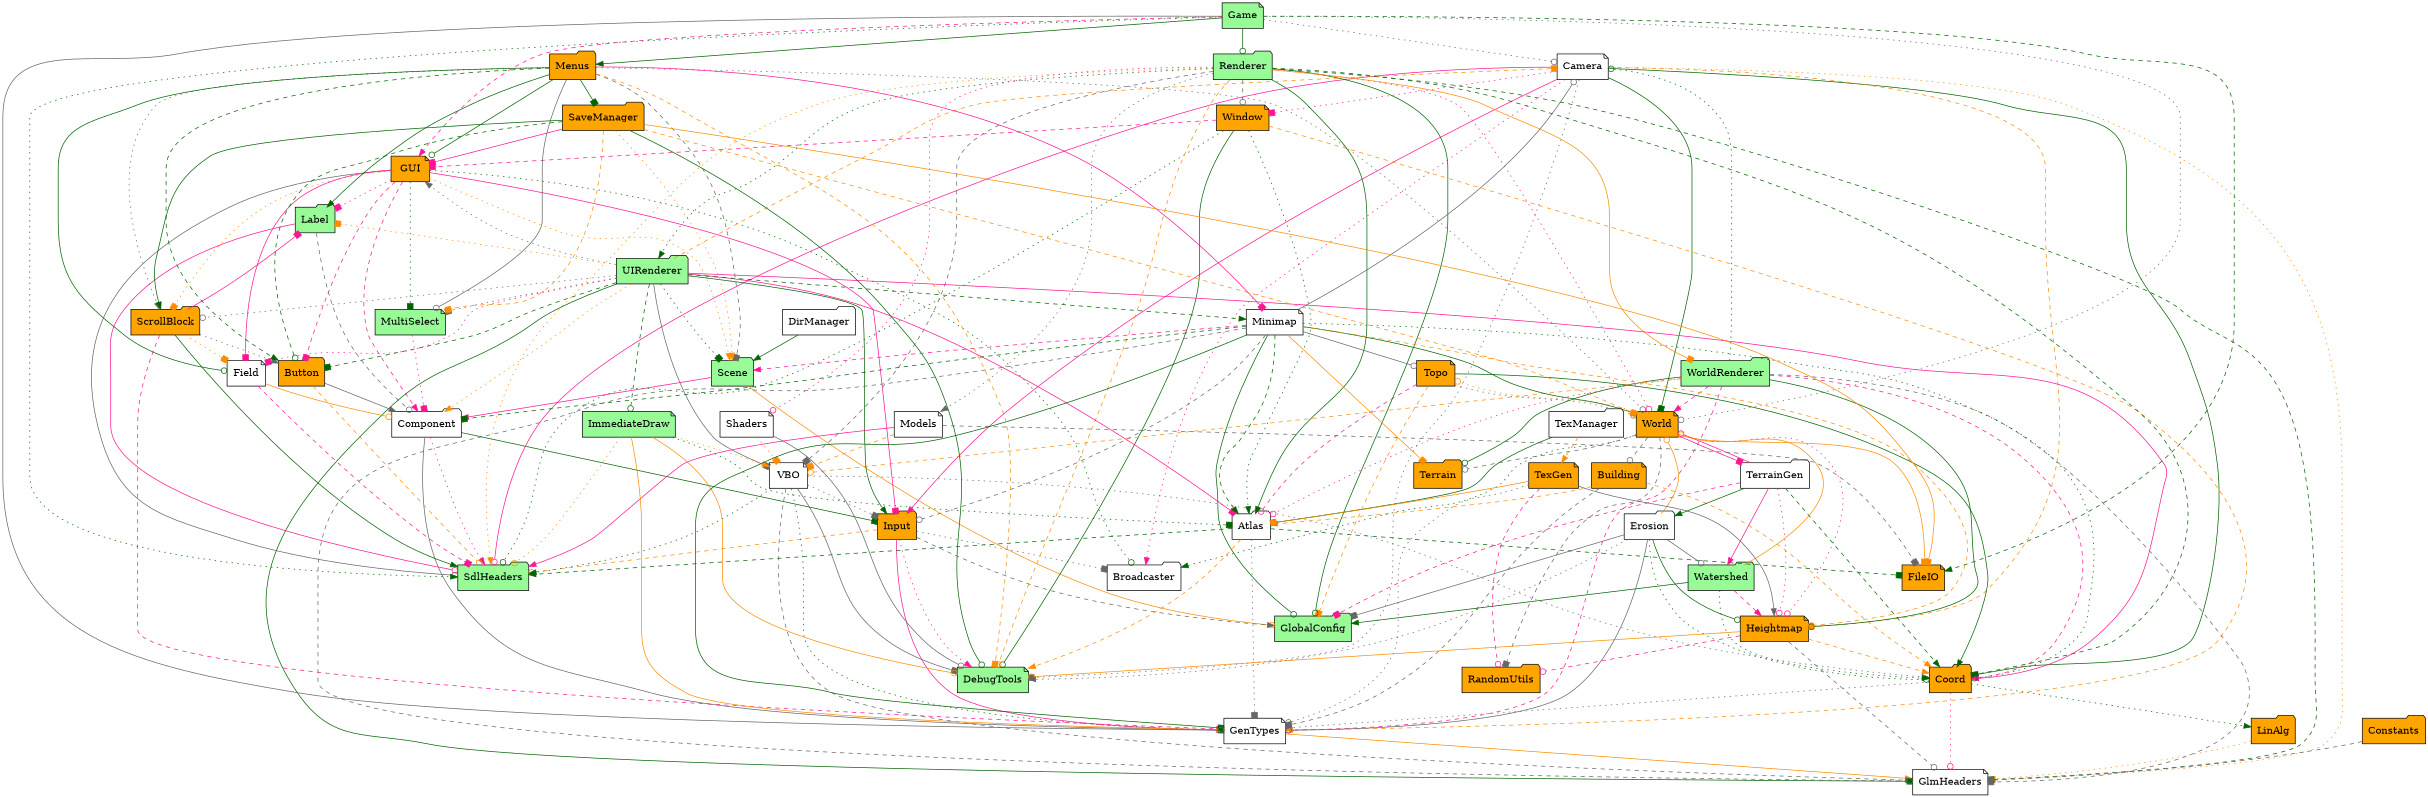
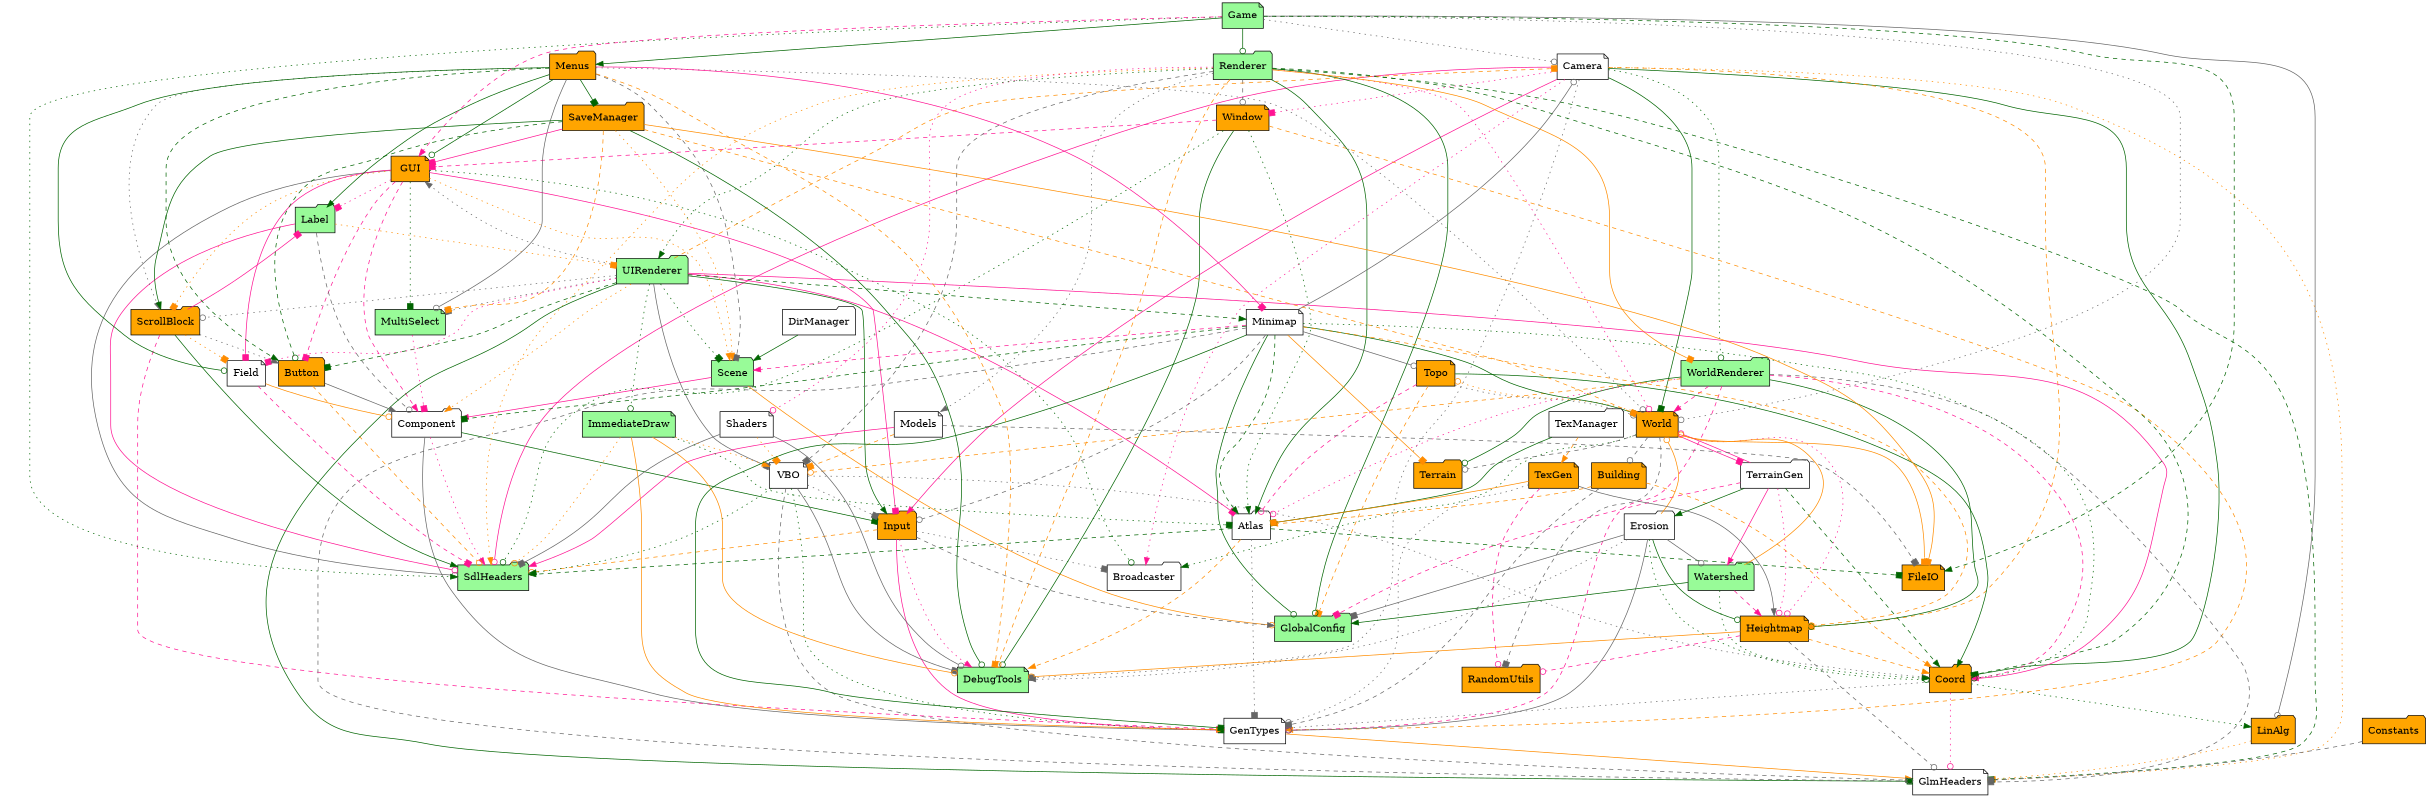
(1732, 178) -> (1719, 179)
(479, 244) -> (472, 245)
(3, 334) -> (2104, 45)
(638, 348) -> (638, 348)
(2033, 467) -> (2033, 467)
none -> (619, 493)
